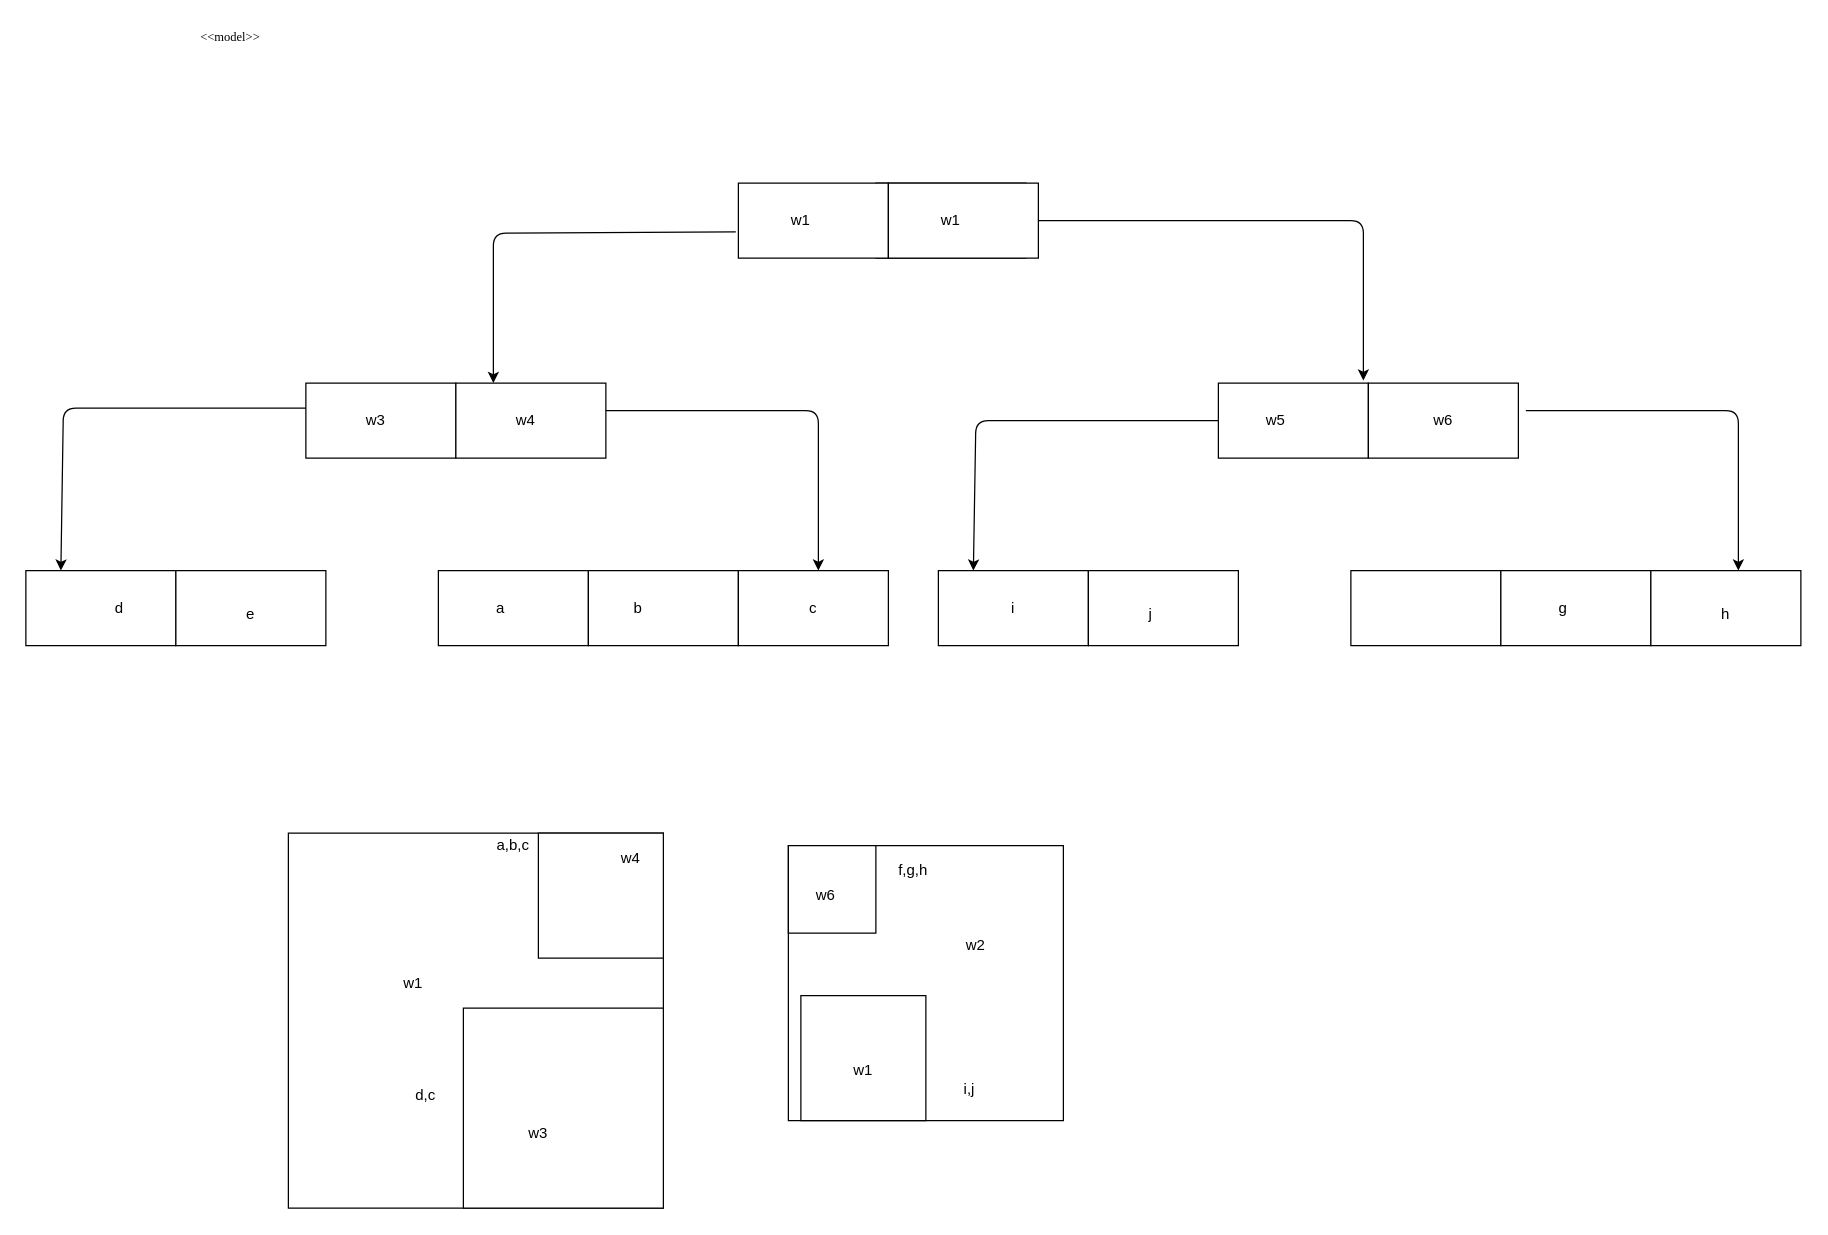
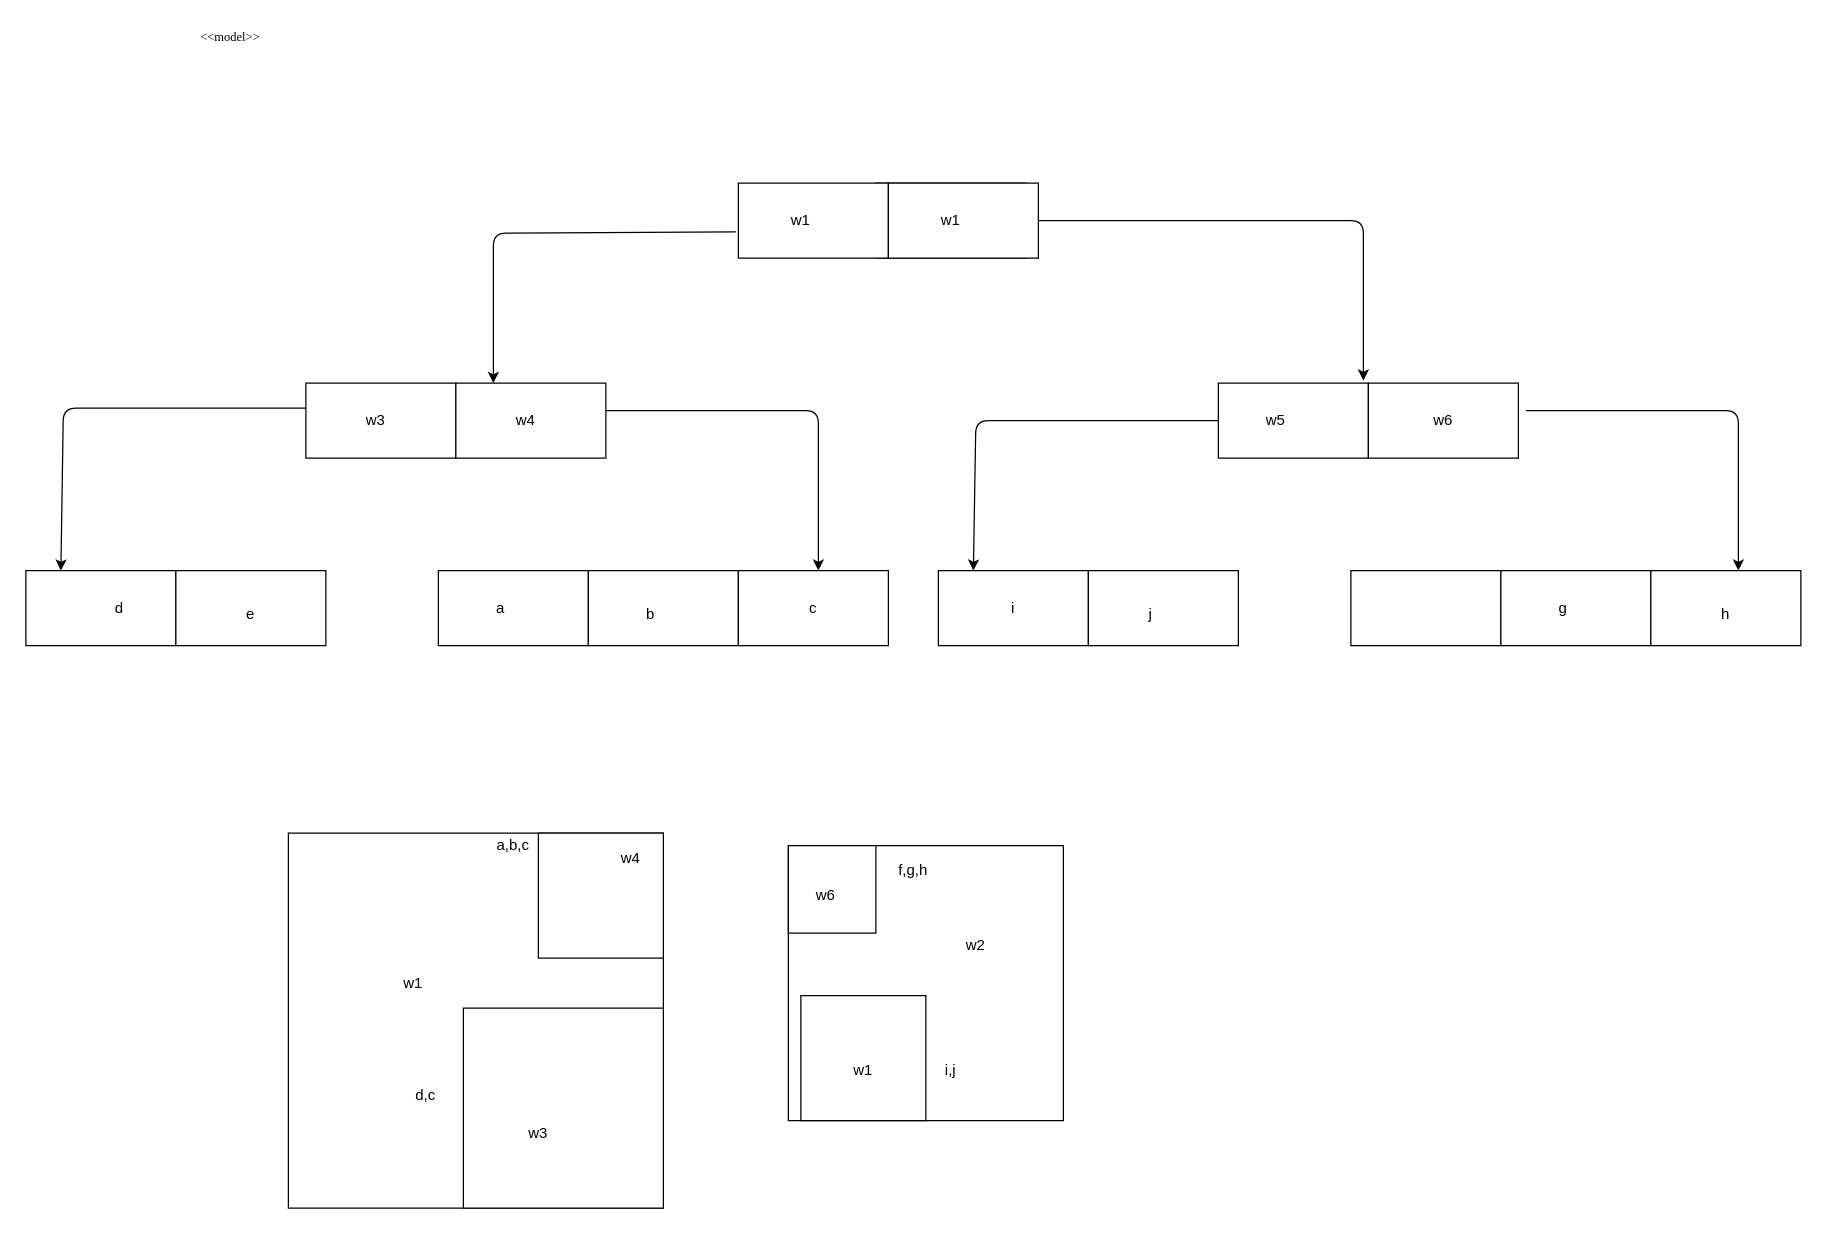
(638, 608) -> (651, 614)
(969, 1089) -> (951, 1071)
